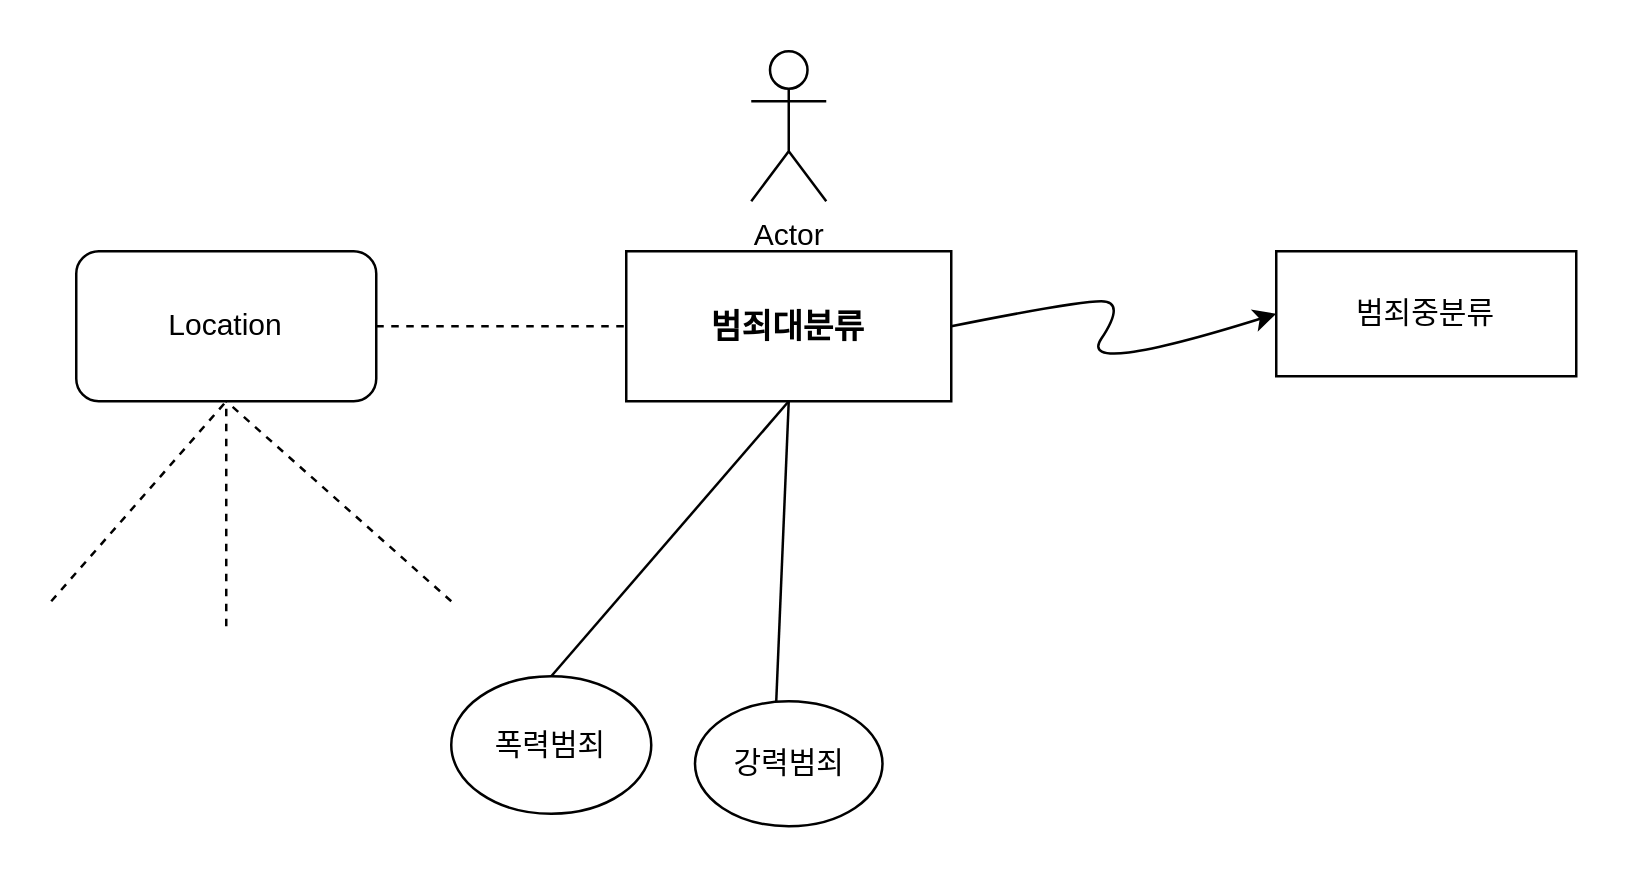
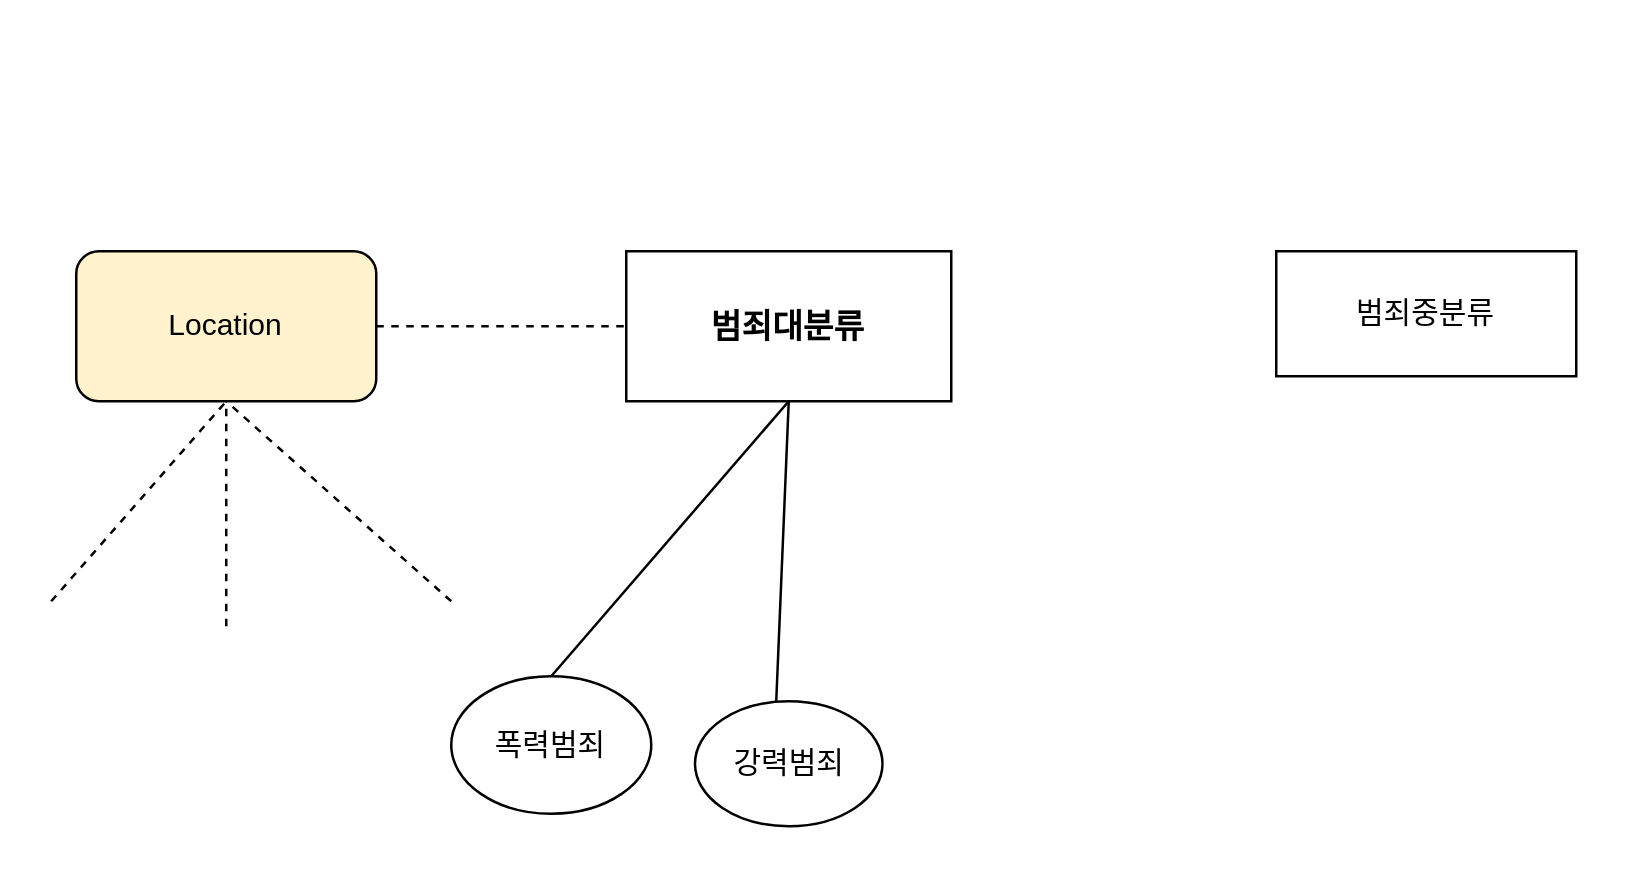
(789, 126) -> none
(226, 326) -> (226, 326)
(1108, 328) -> none
